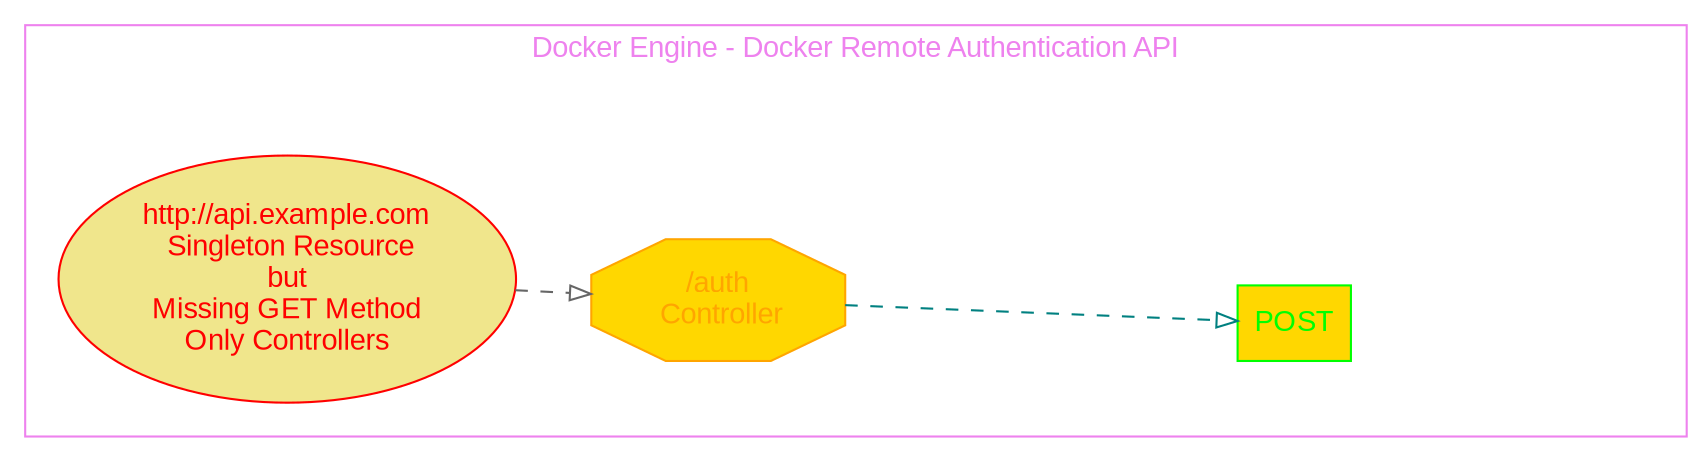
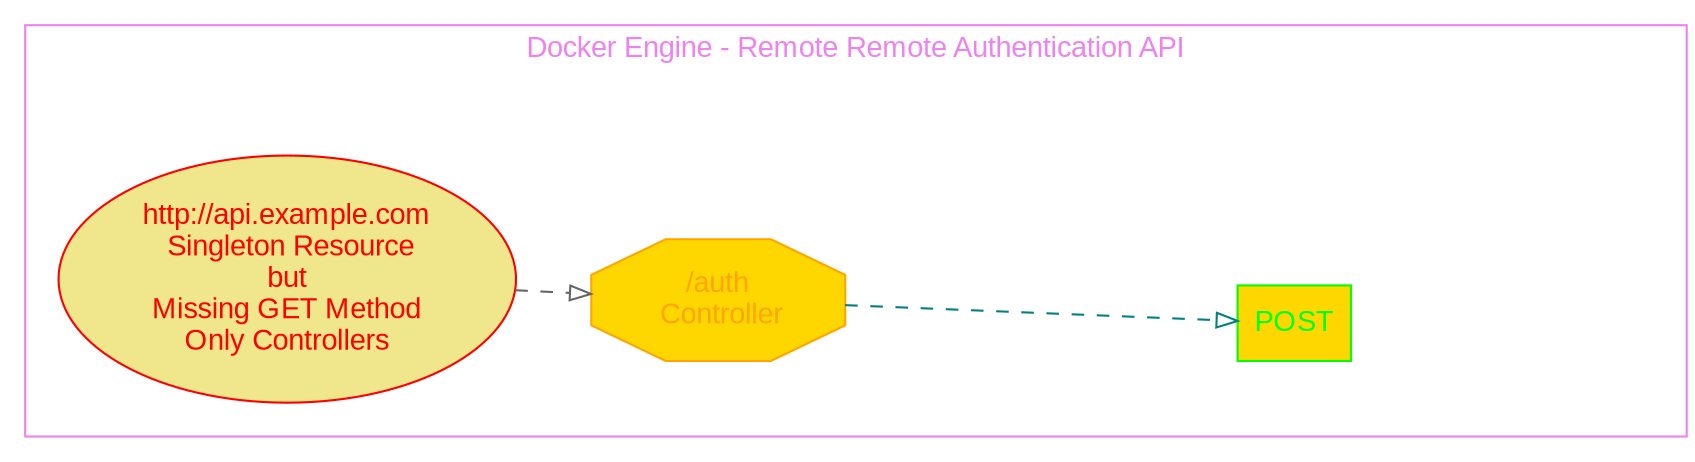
(856, 49) -> (856, 49)
